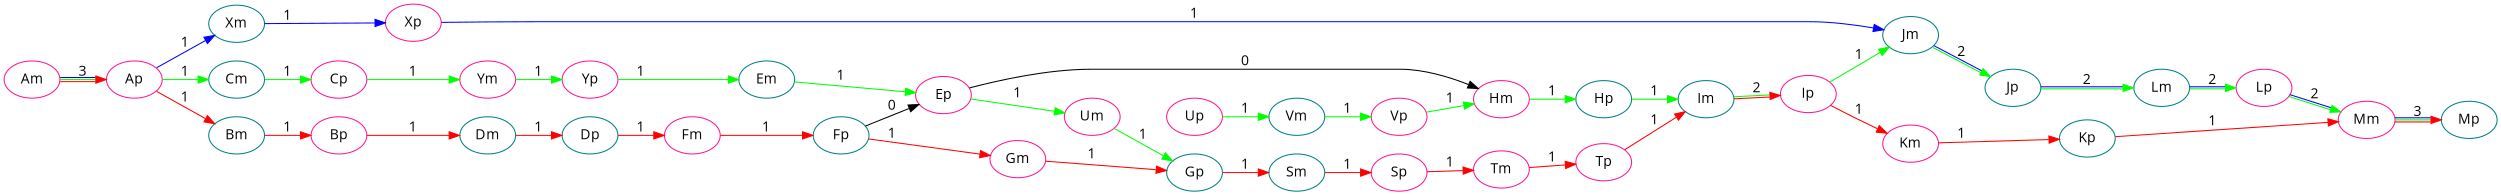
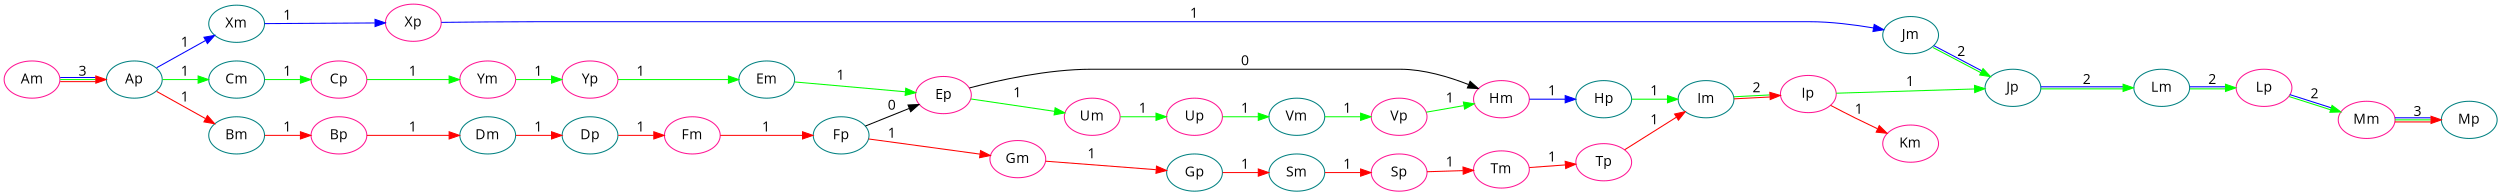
(1855, 67) -> (1905, 91)
(134, 80) -> (134, 80)
(1547, 99) -> (1547, 99)
(2087, 138) -> none
(1139, 142) -> (1138, 117)
